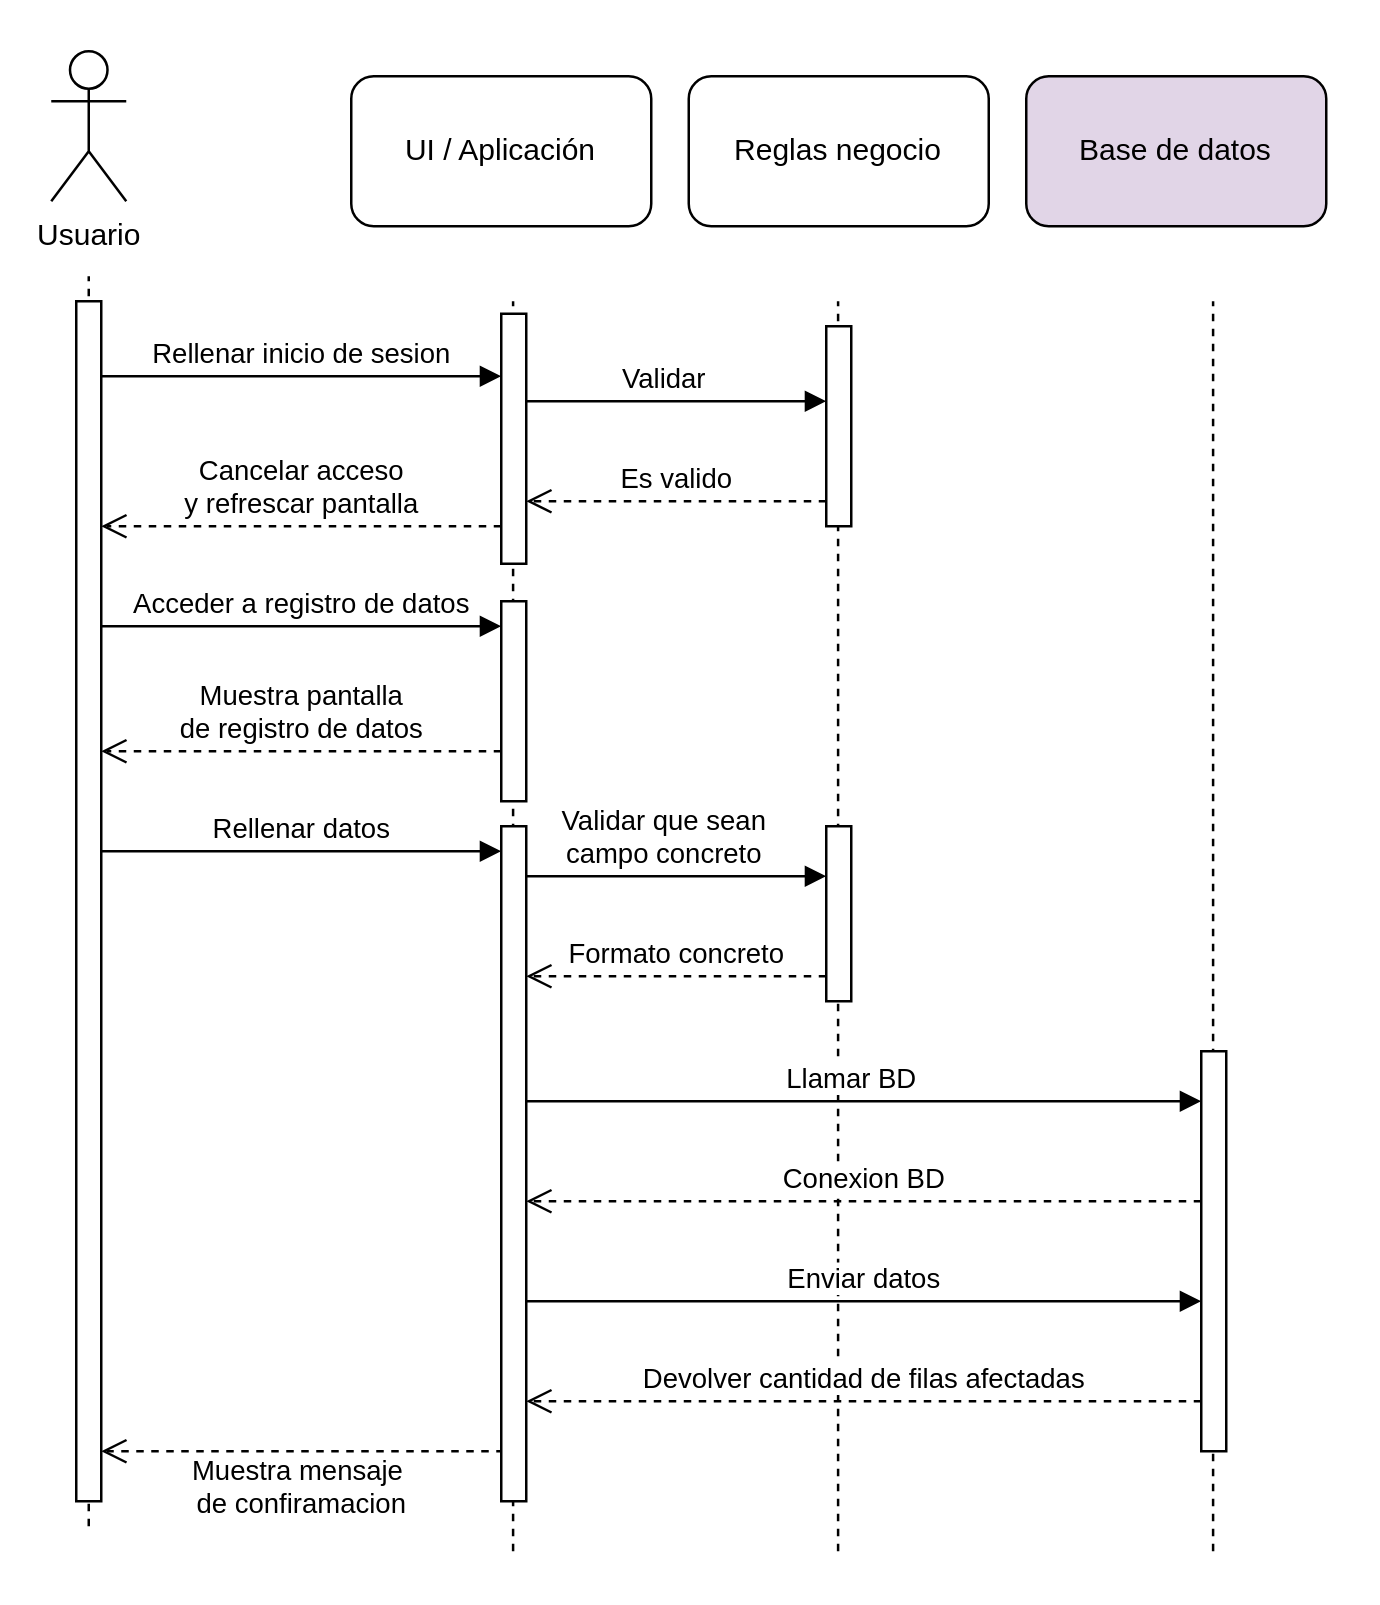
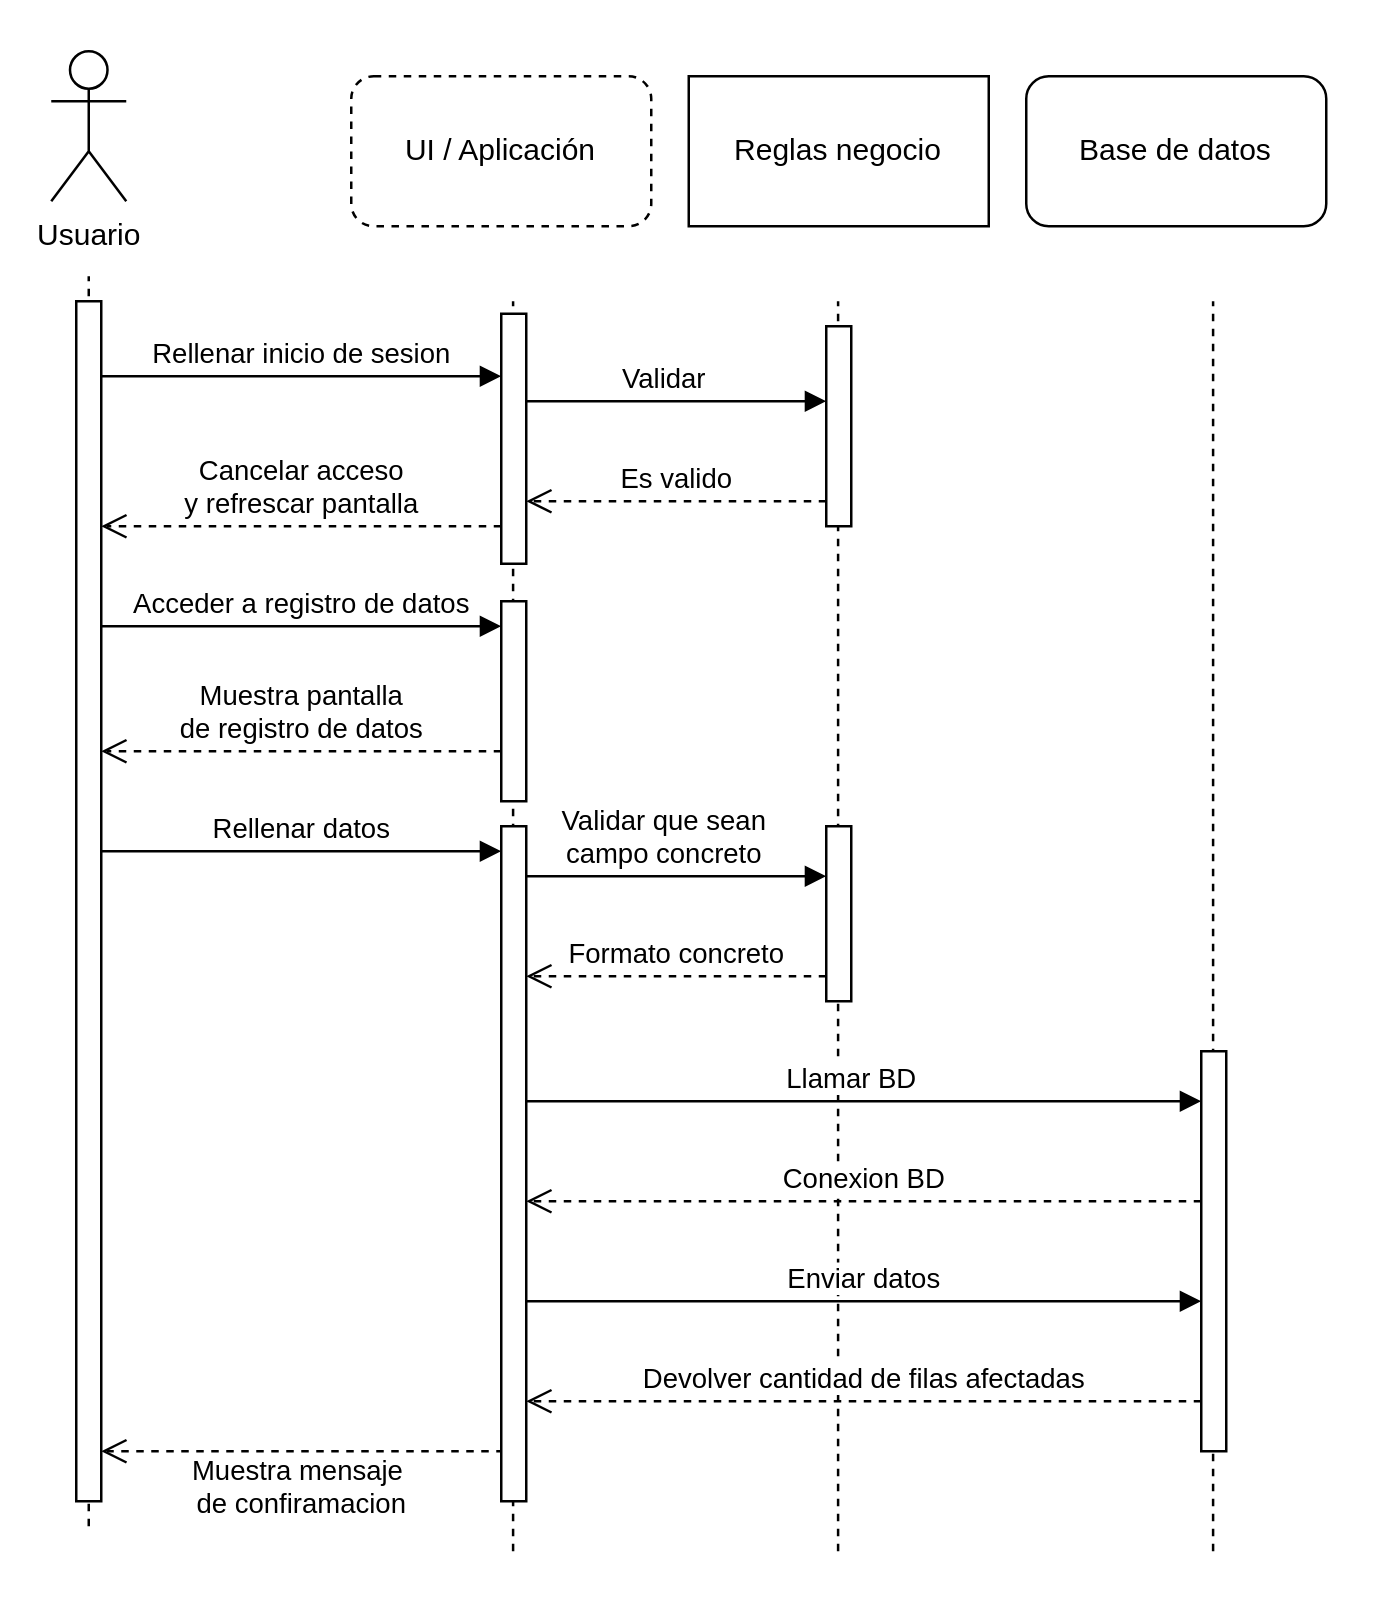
(501, 151) -> (501, 151)
(839, 151) -> (839, 151)
(1176, 151) -> (1176, 151)
